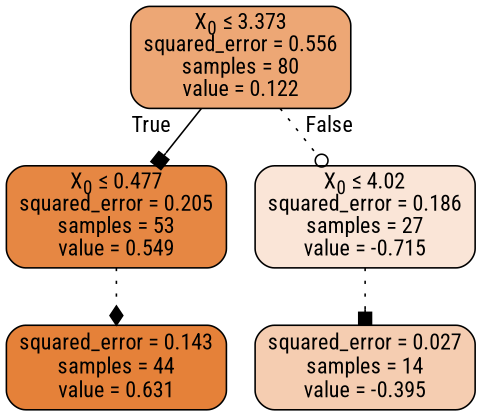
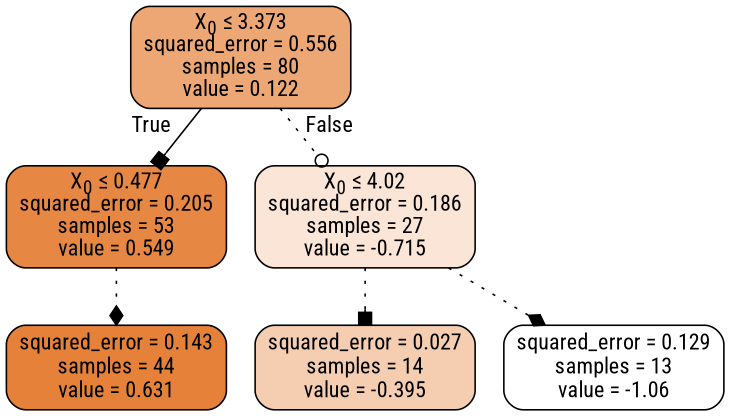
none -> (614, 368)
